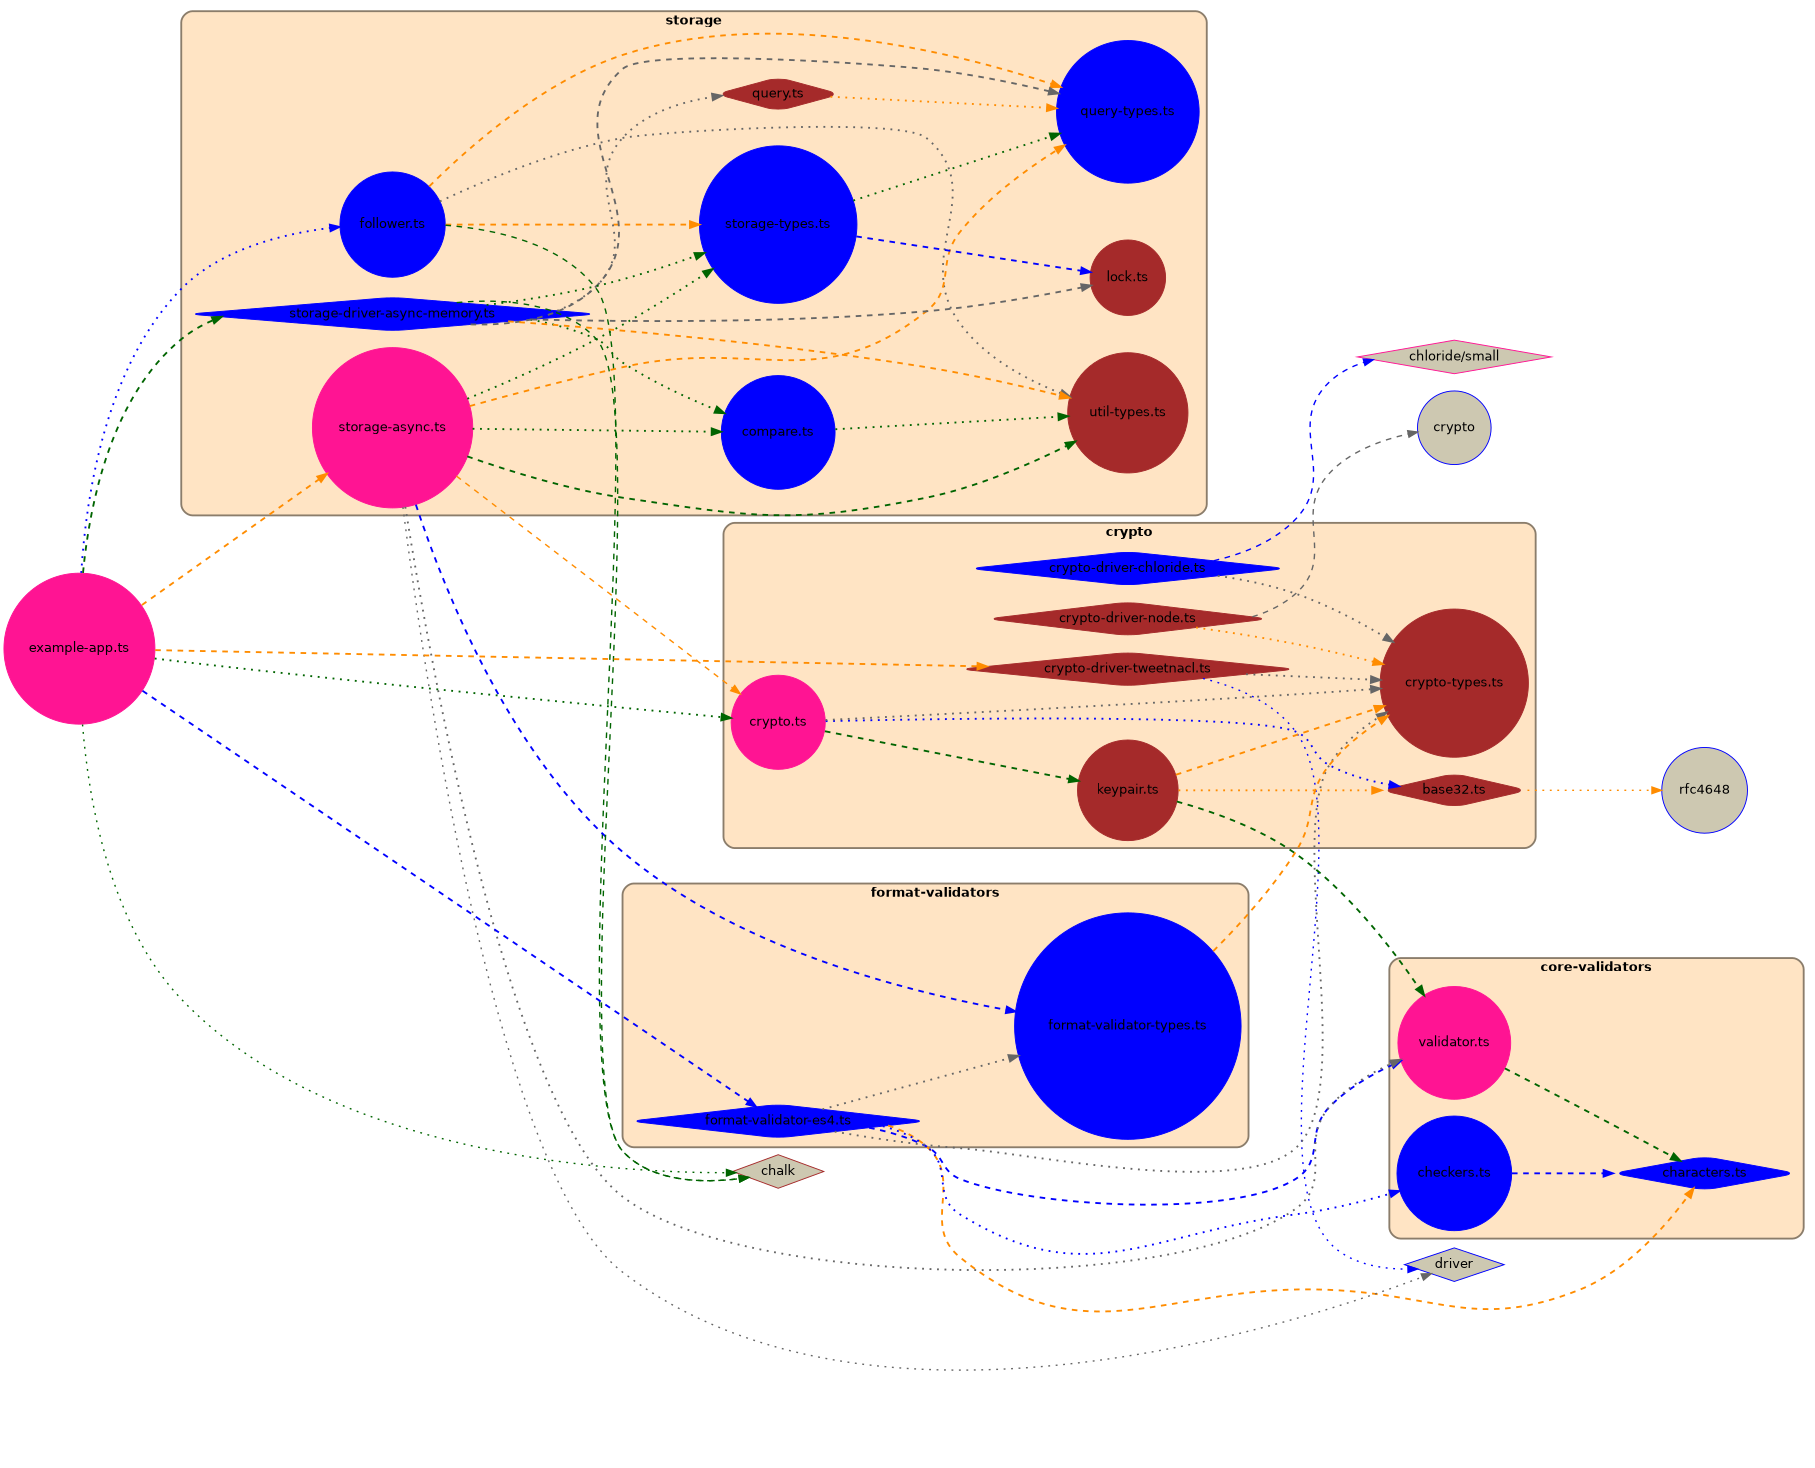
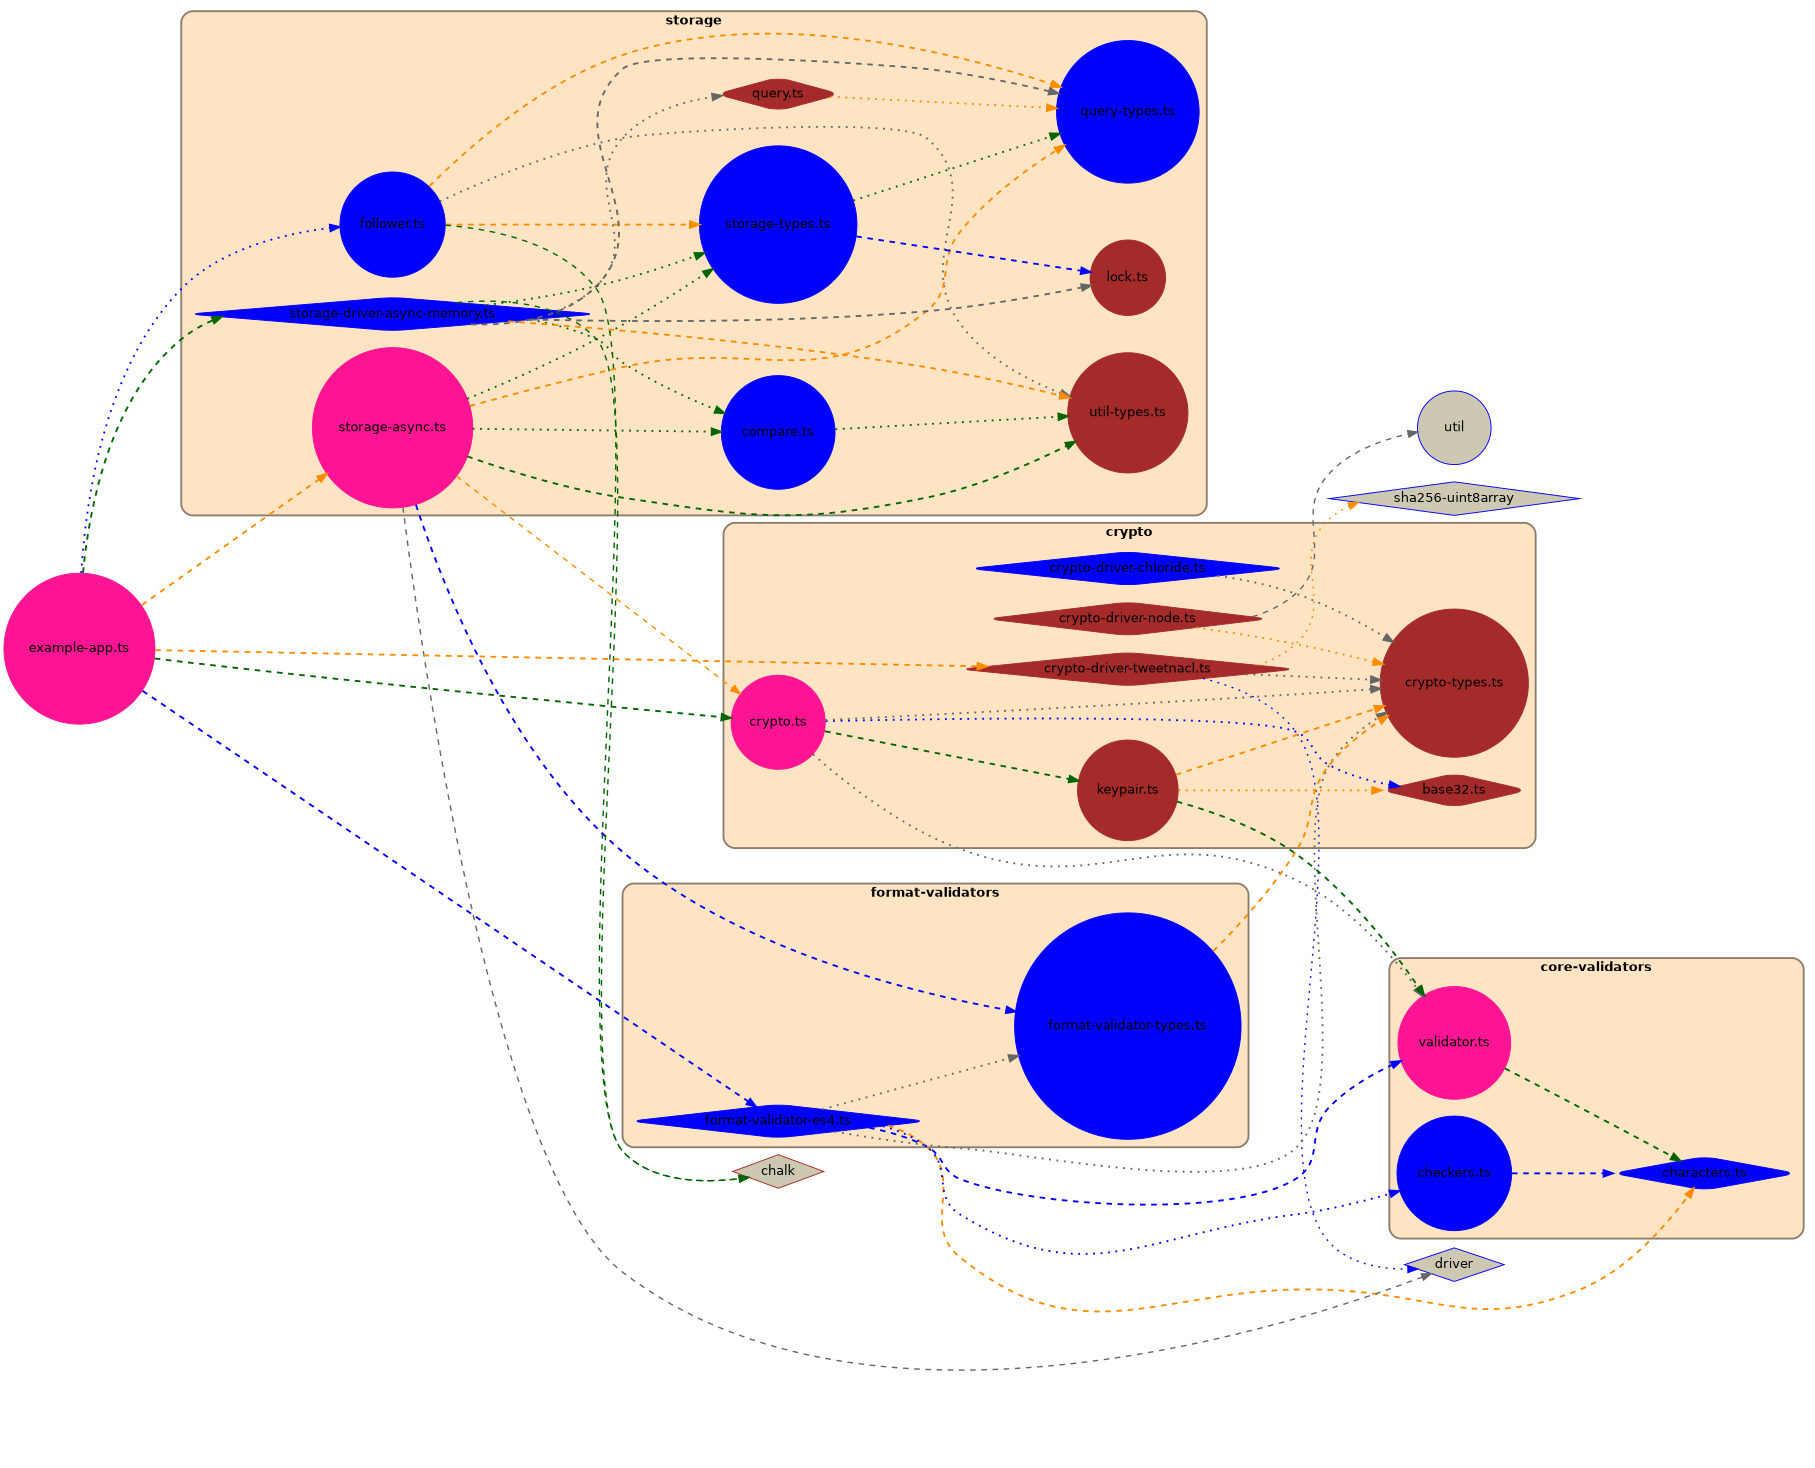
(1454, 357) -> none
(1454, 428) -> (1454, 428)
none -> (1454, 499)
(452, 691) -> (438, 689)
(1705, 790) -> none
(298, 1083) -> none
(690, 1230) -> (1123, 860)
(633, 1278) -> (633, 1278)
